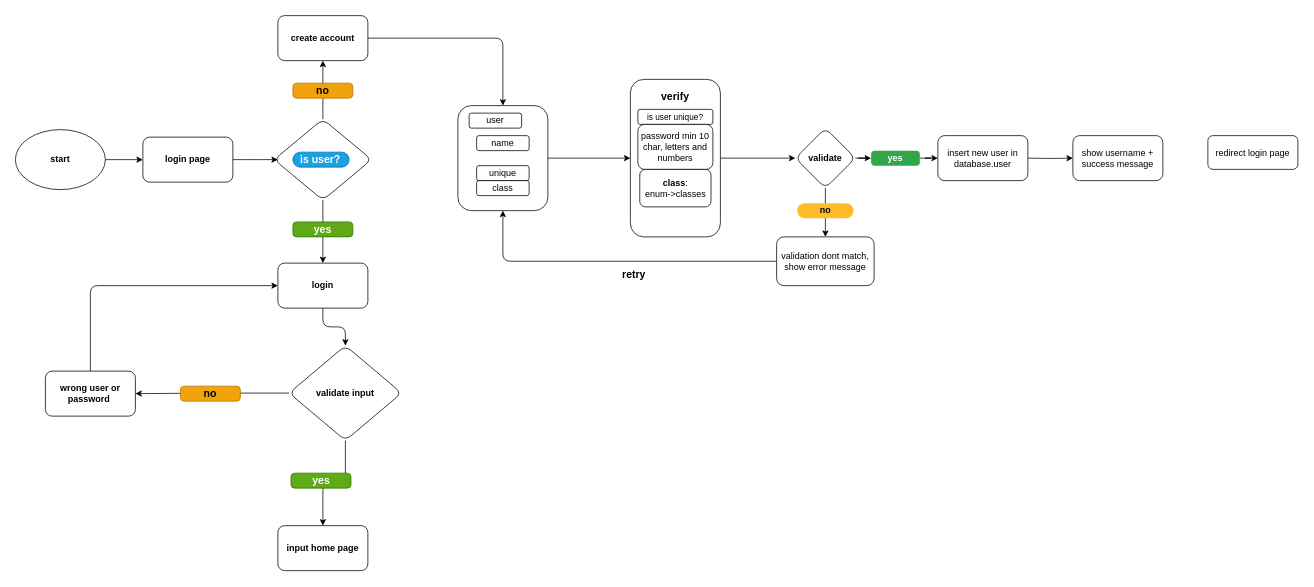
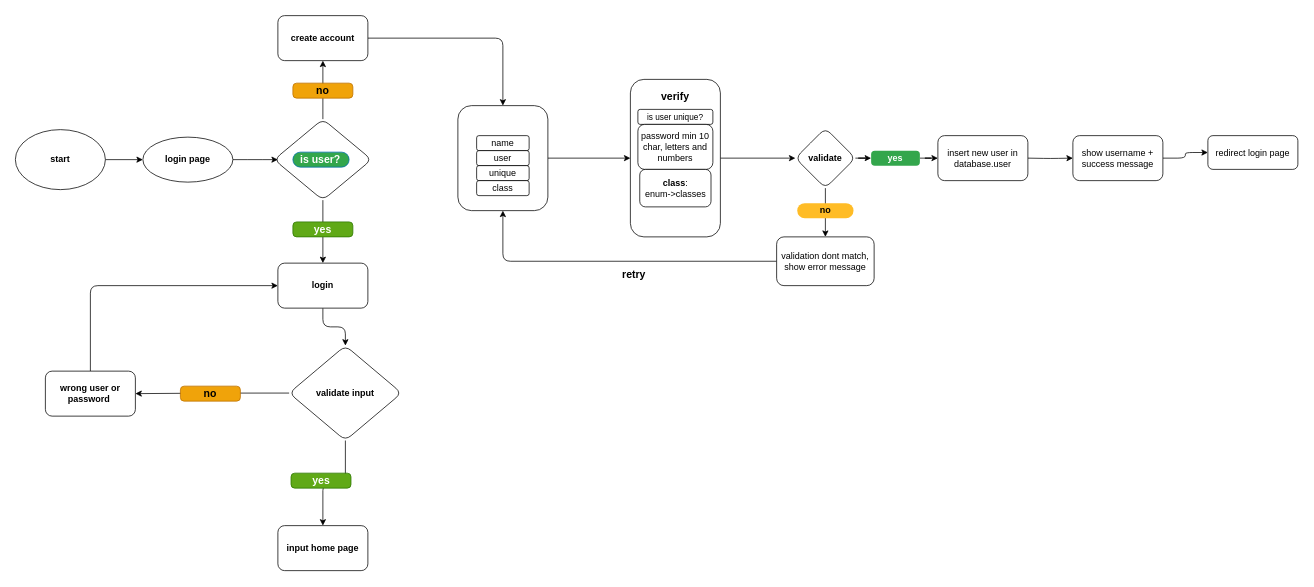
(495, 120) -> (503, 158)
none -> (1187, 153)
(188, 159) -> (188, 159)
(321, 159) -> (321, 159)
